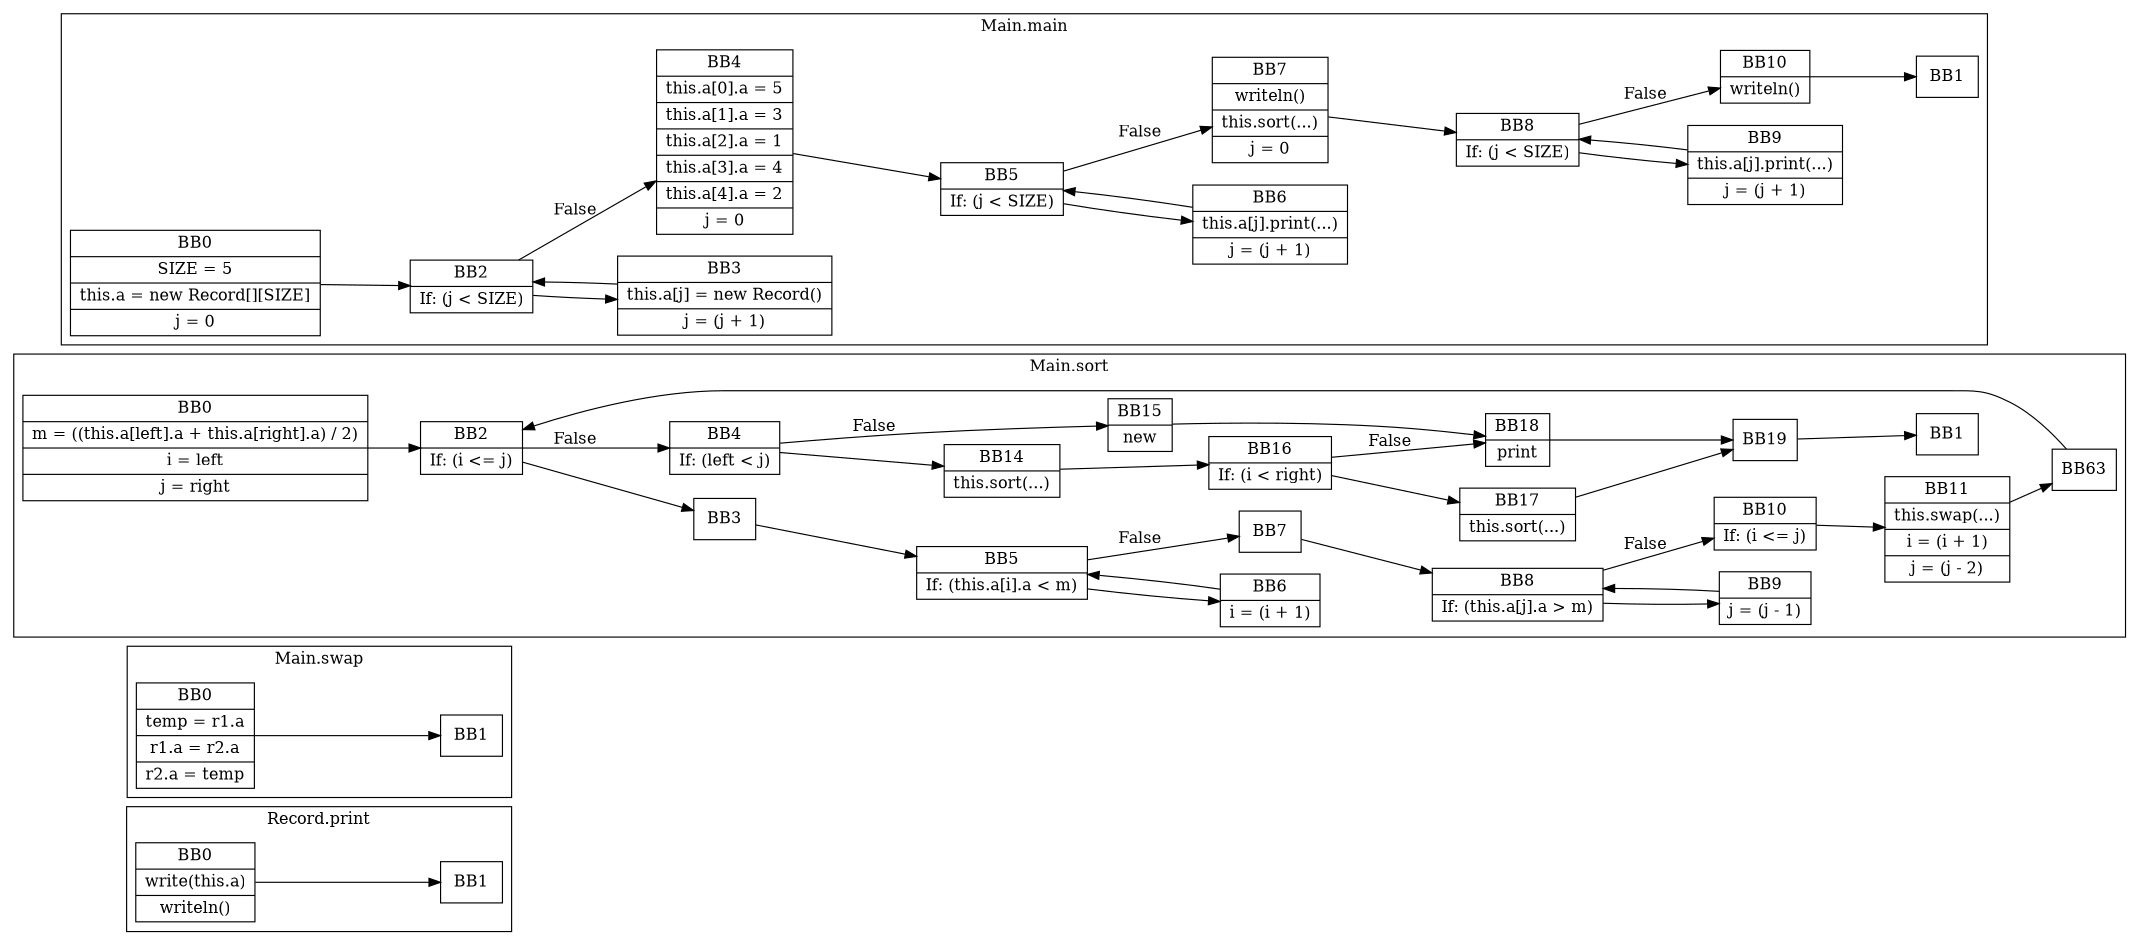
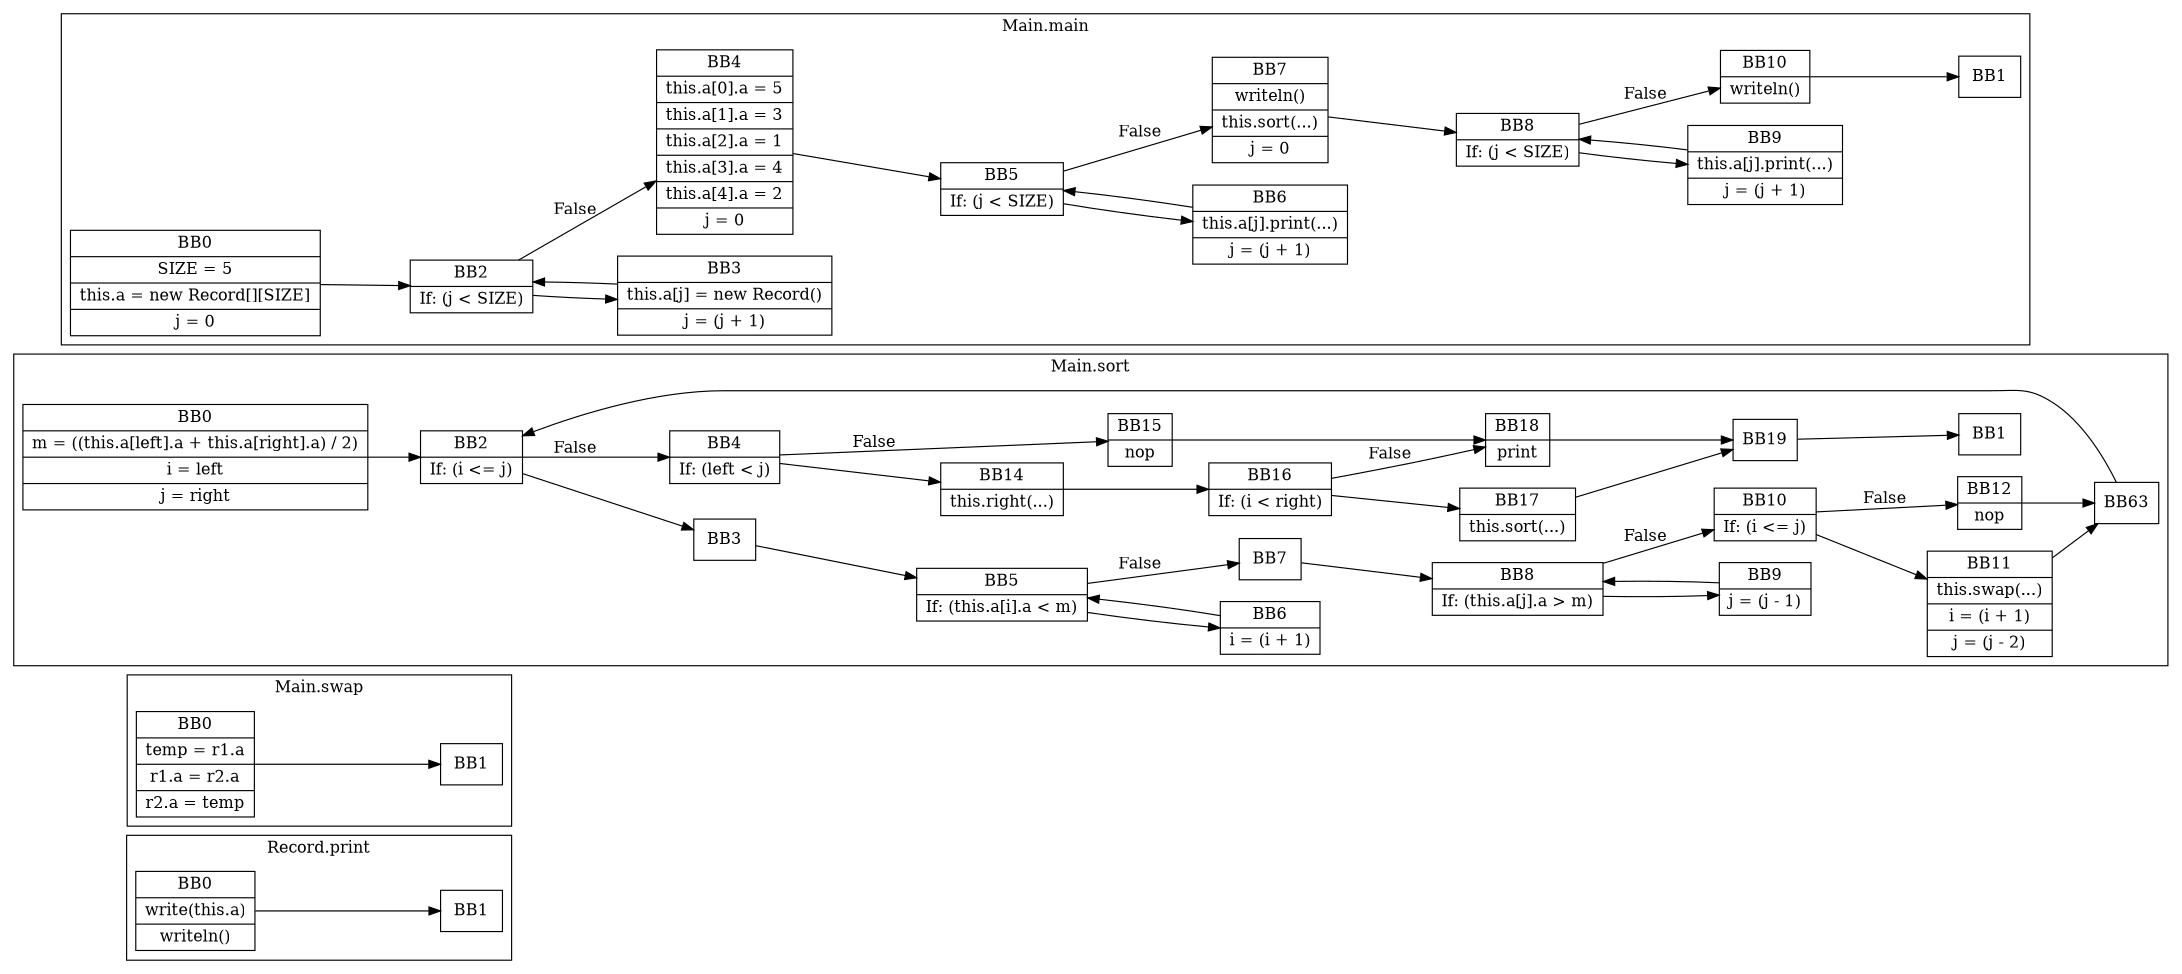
(1140, 438) -> (1140, 453)
(1002, 484) -> (1002, 502)
none -> (1990, 503)
